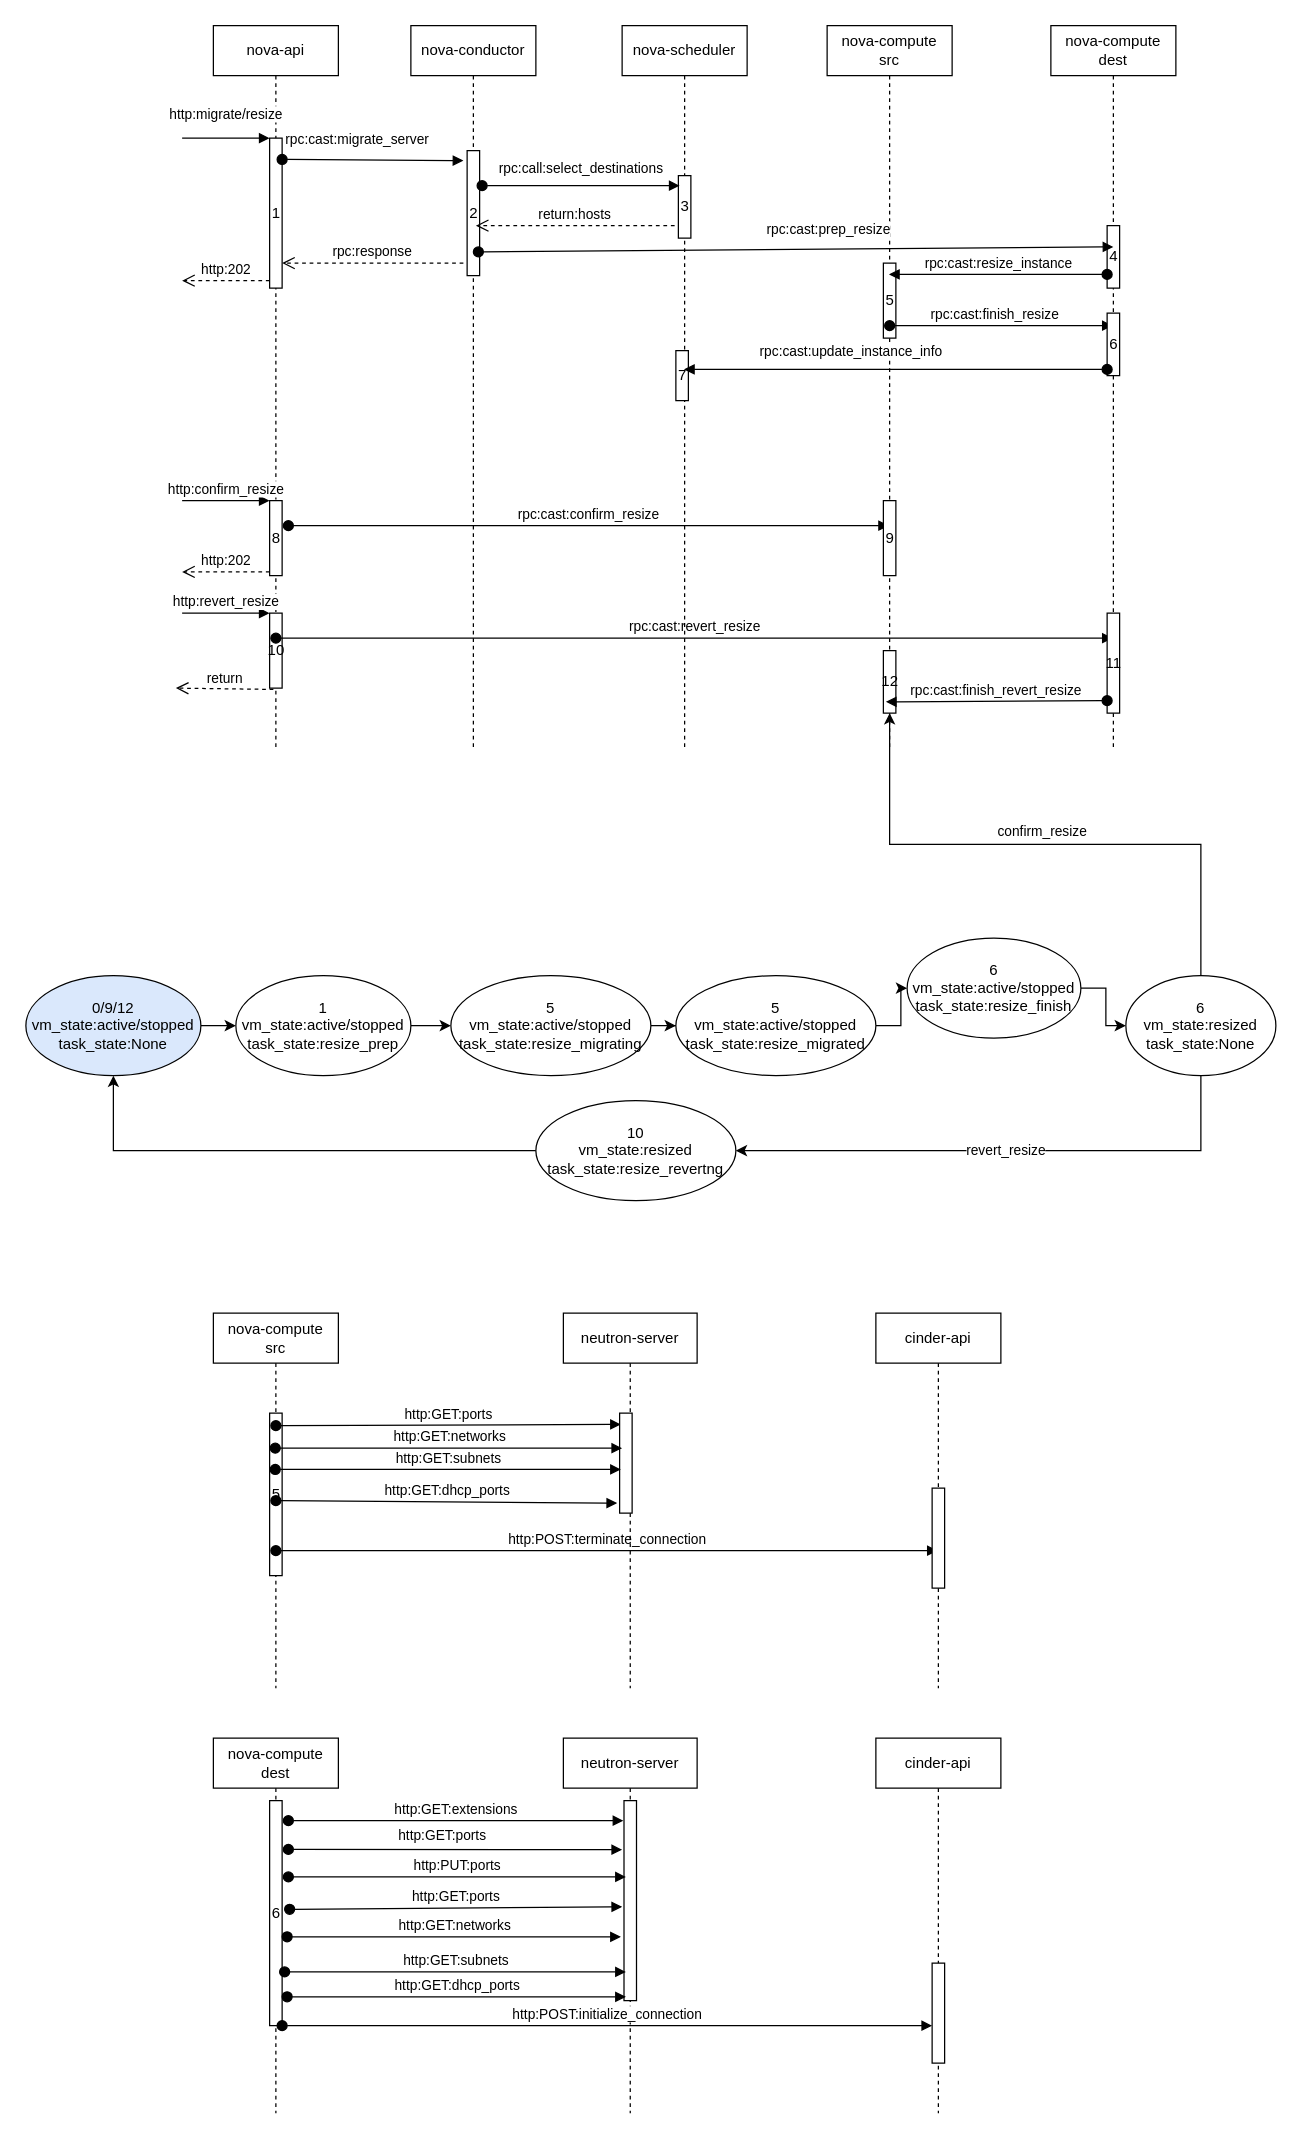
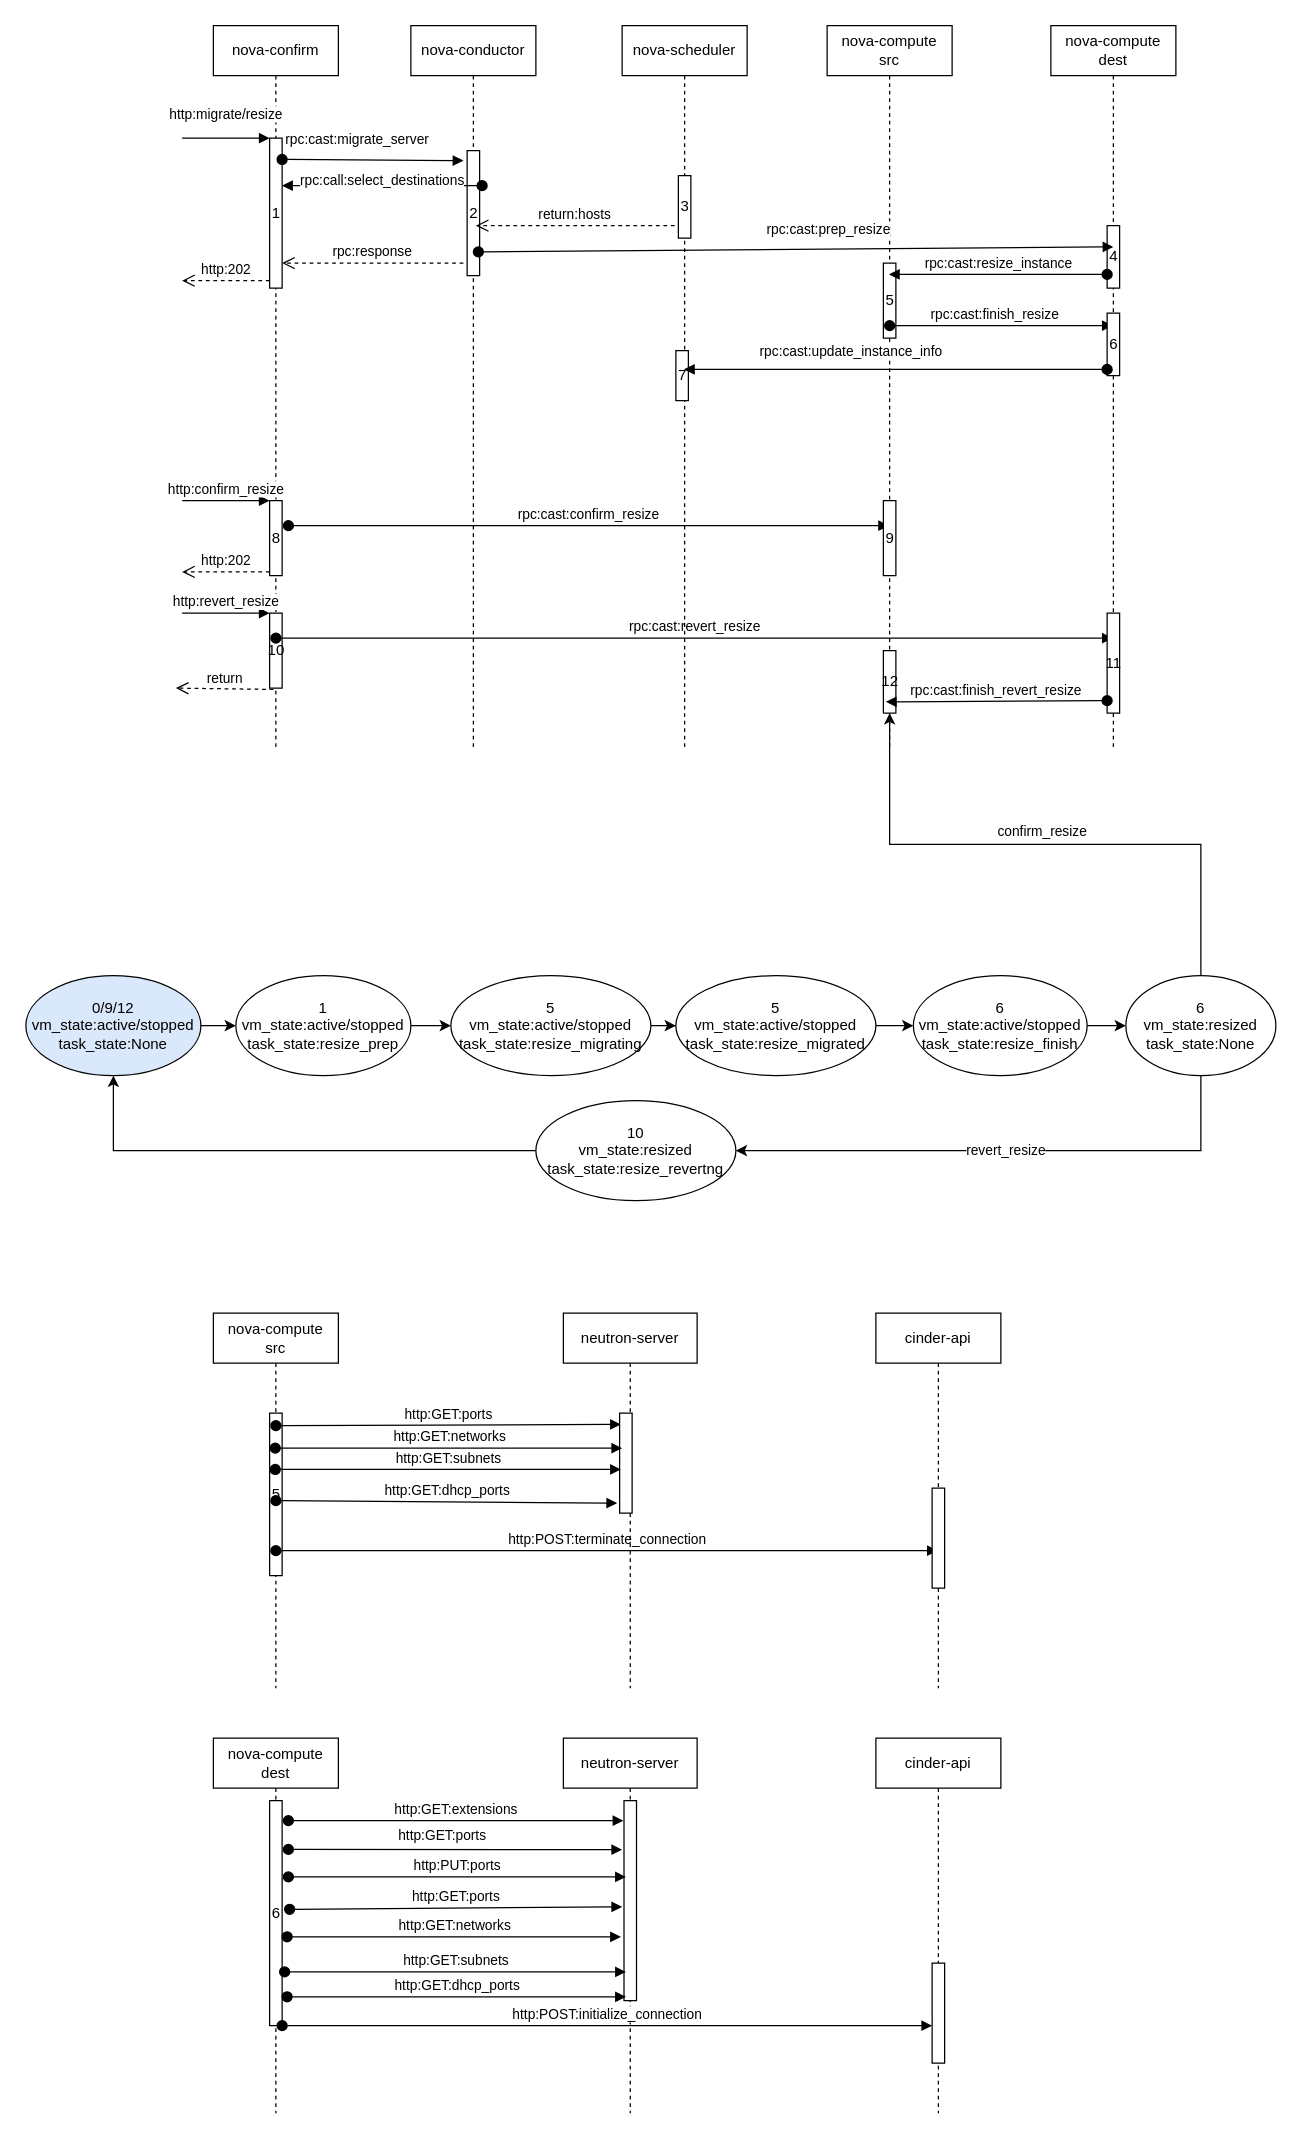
(276, 51) -> (276, 51)
(578, 186) -> (384, 186)
(994, 988) -> (1000, 1026)
